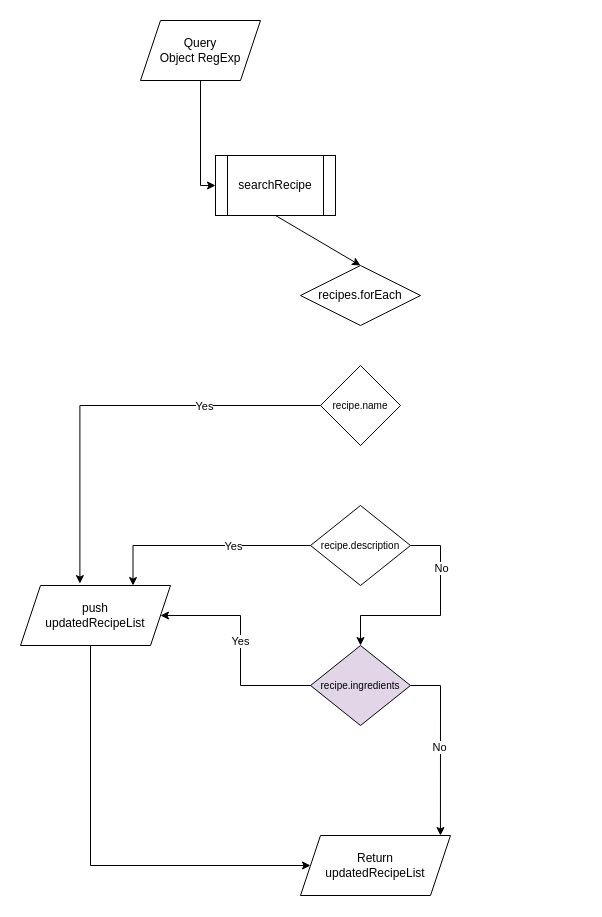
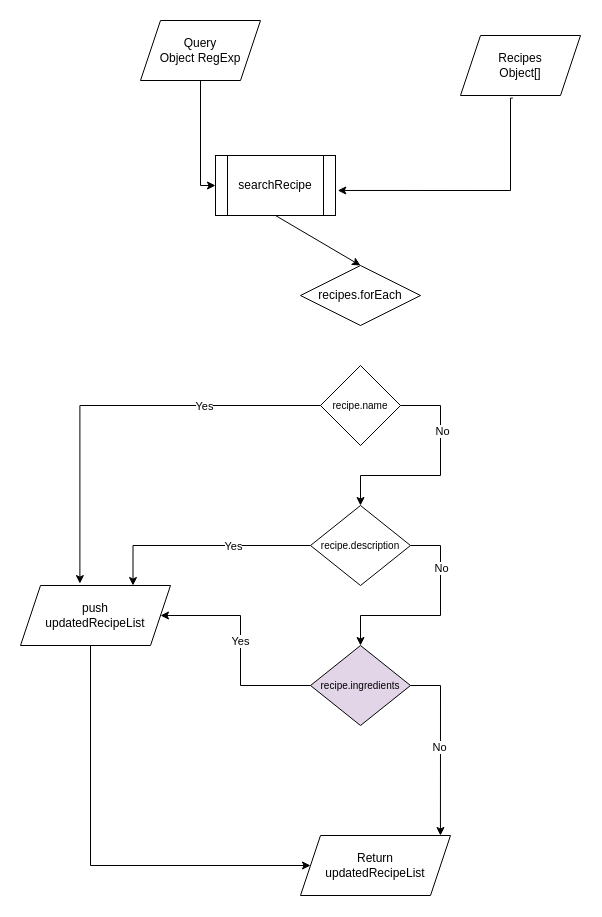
none -> (521, 66)
none -> (474, 190)
none -> (441, 472)
